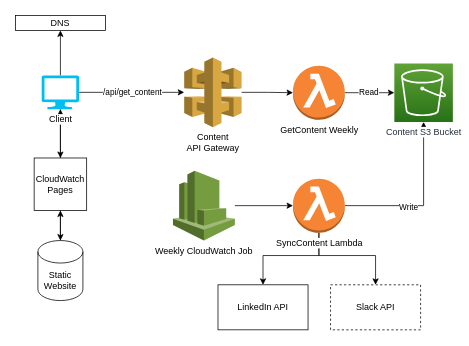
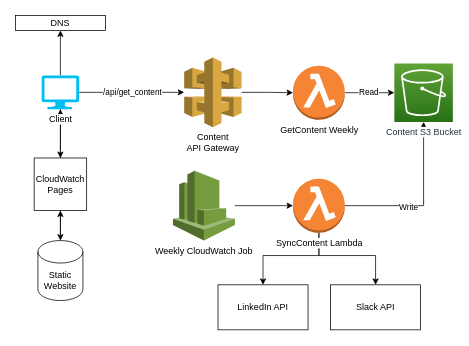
(375, 307) -> (375, 307)
